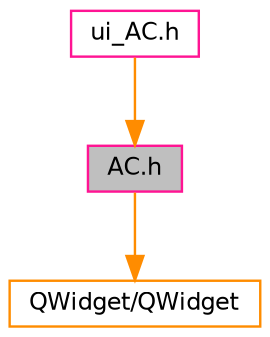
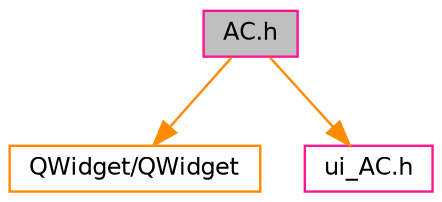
(135, 89) -> (302, 92)
